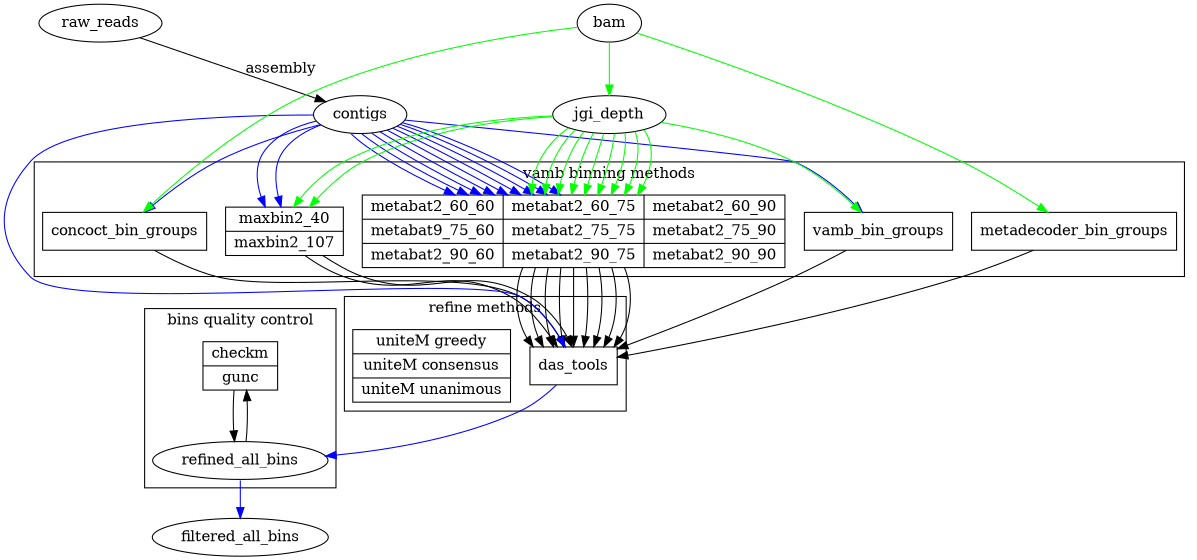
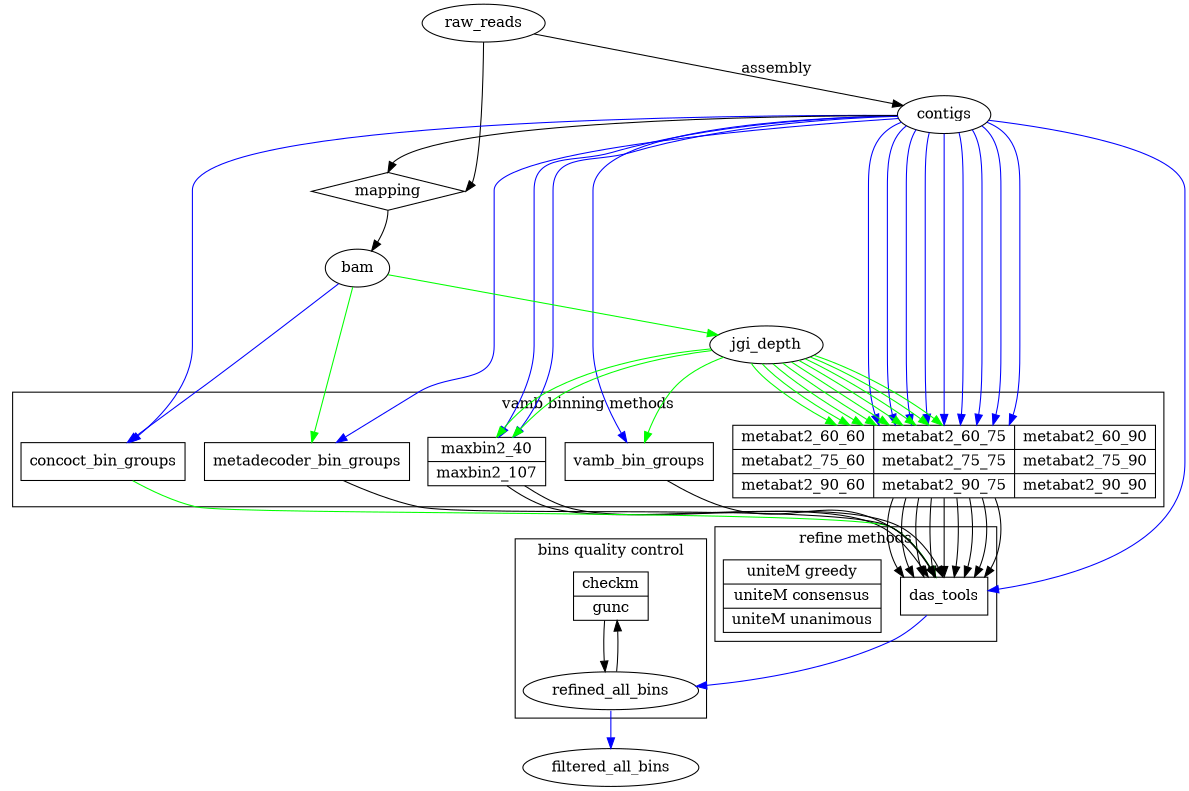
(348, 78) -> (238, 361)
none -> (526, 169)
none -> (388, 191)
(433, 231) -> (803, 461)
(364, 281) -> (538, 514)
